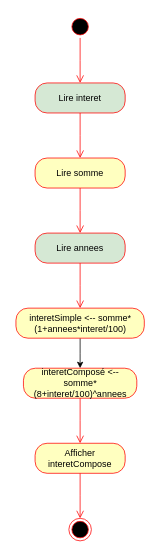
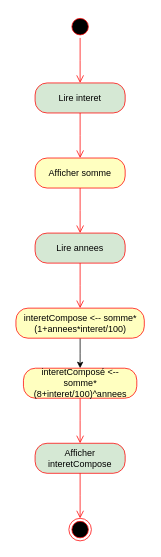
(80, 173) -> (80, 173)
(80, 323) -> (80, 323)
(80, 458) -> (80, 458)
